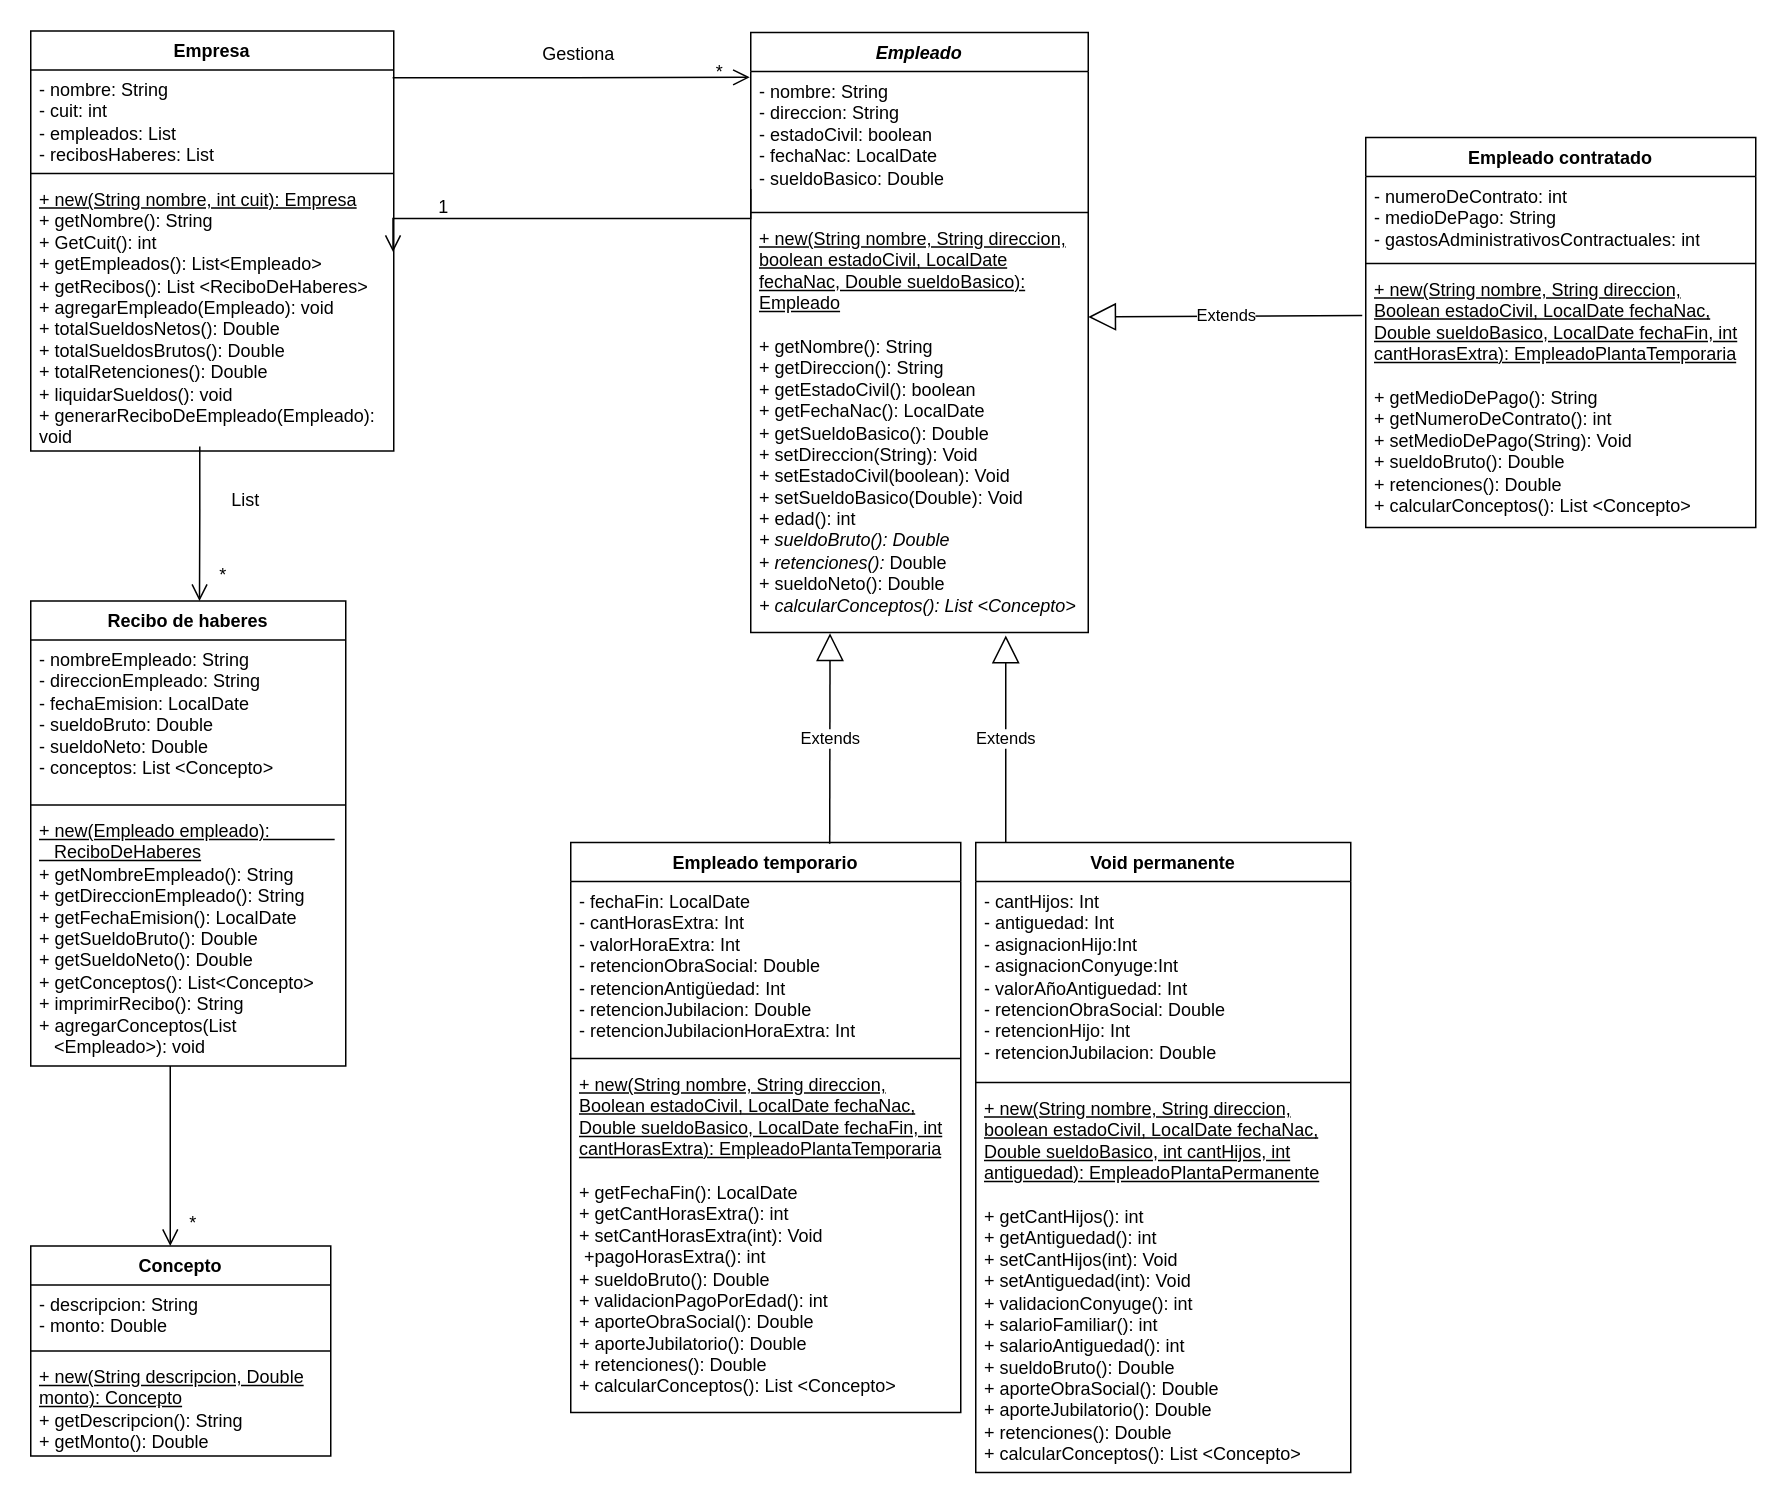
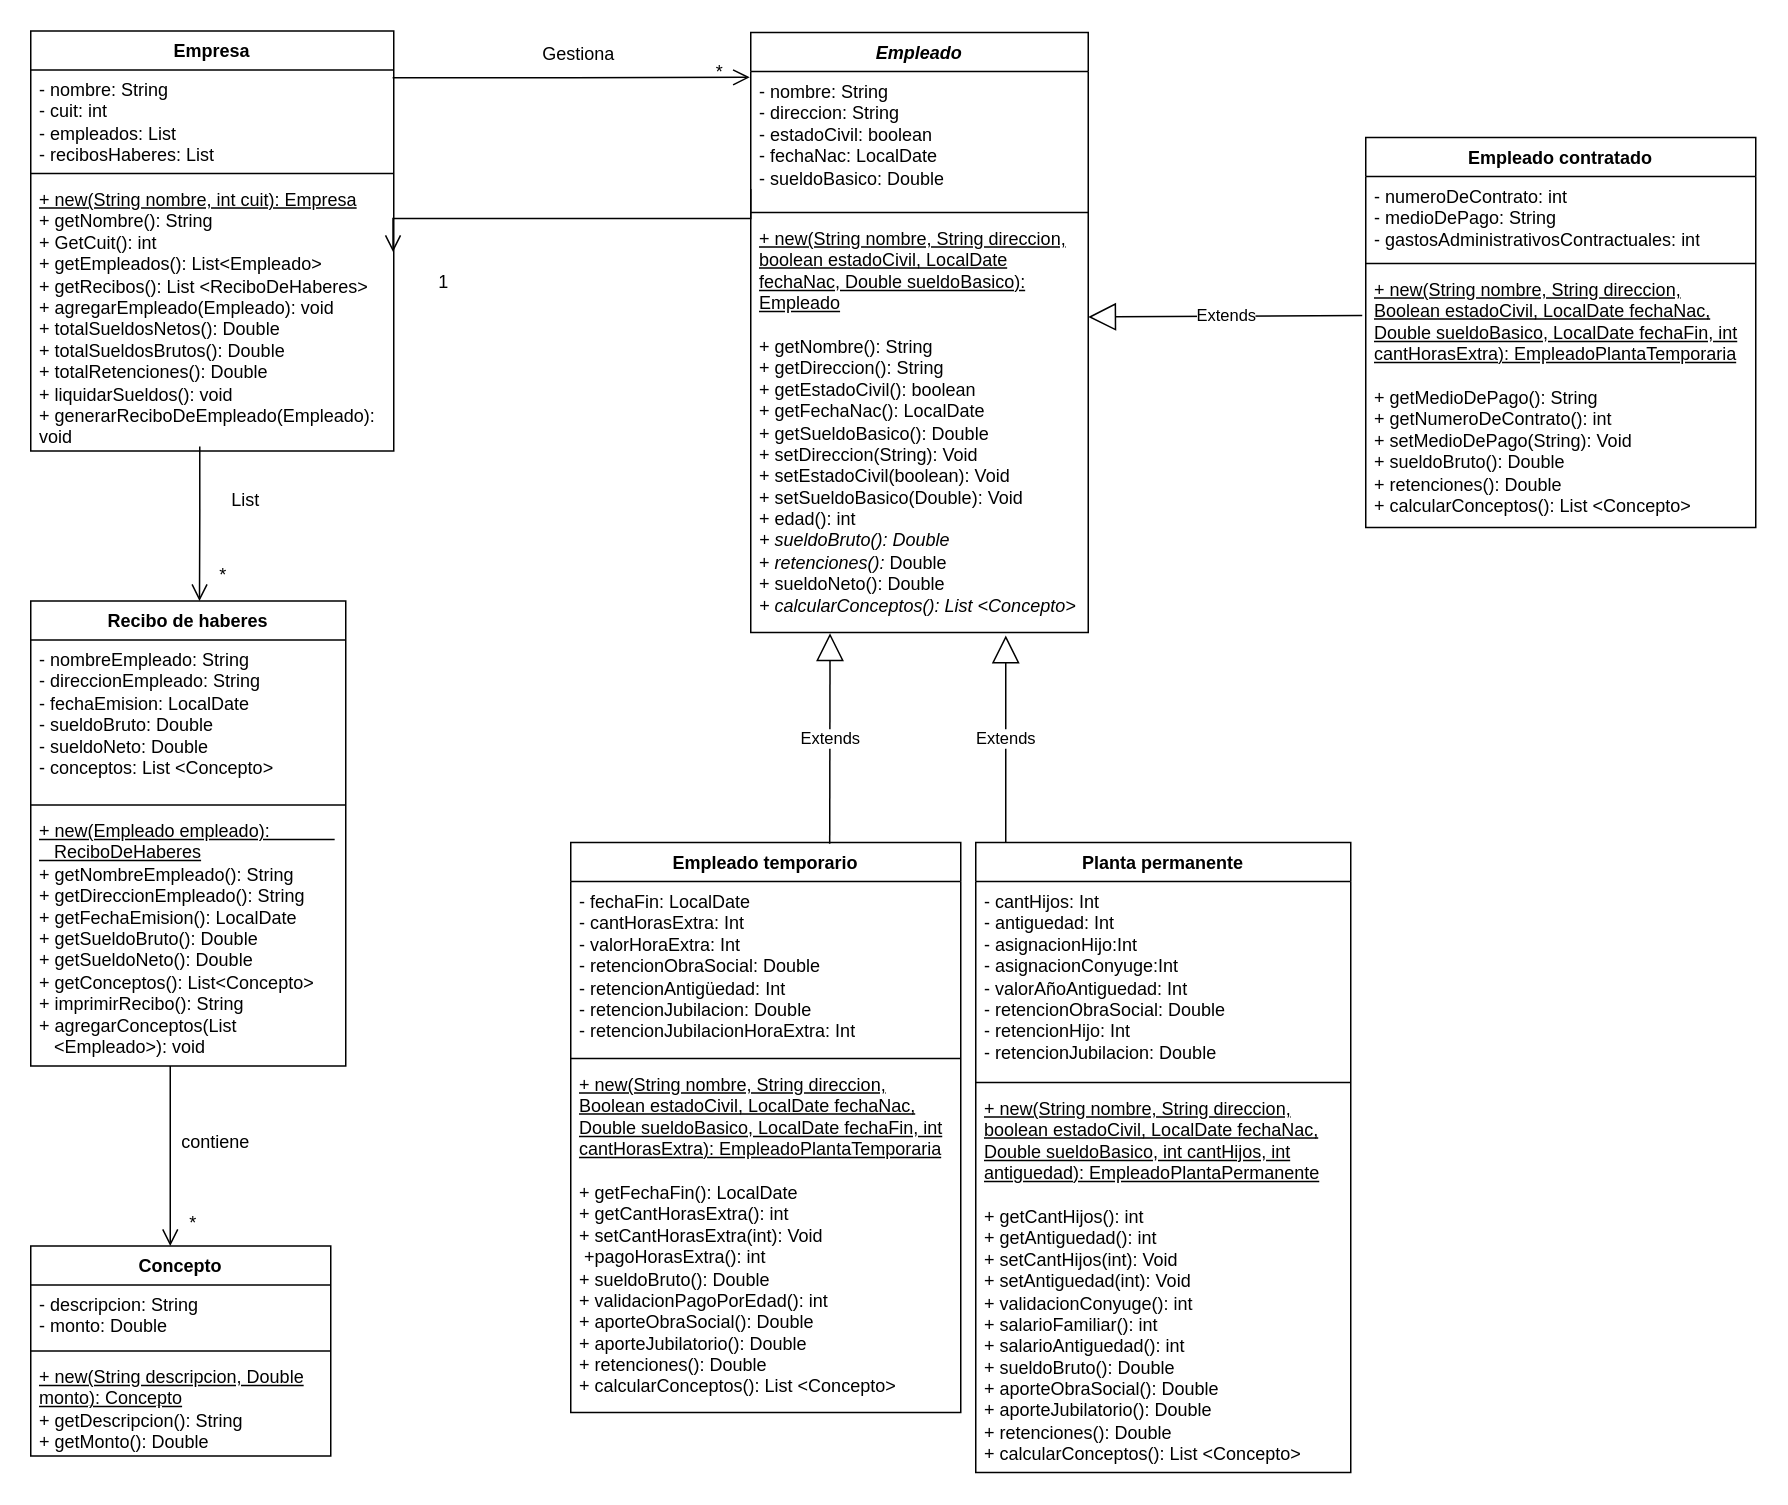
(443, 208) -> (443, 283)
(1163, 864) -> (1163, 864)
none -> (215, 1142)
